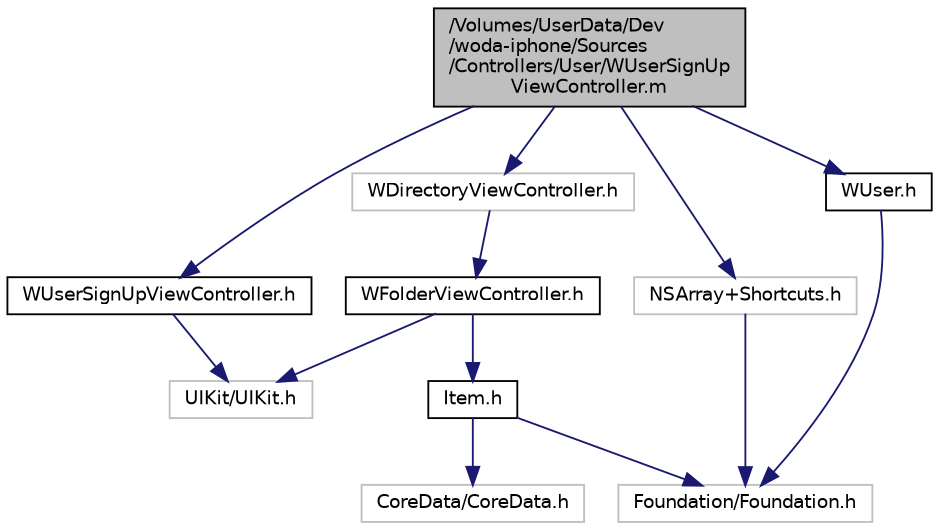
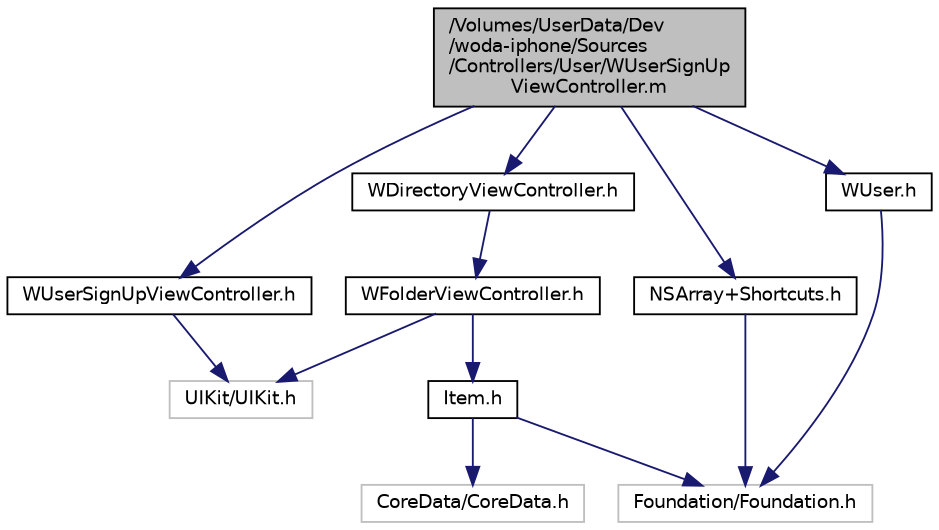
(493, 192) -> (493, 192)
(745, 296) -> (745, 296)
